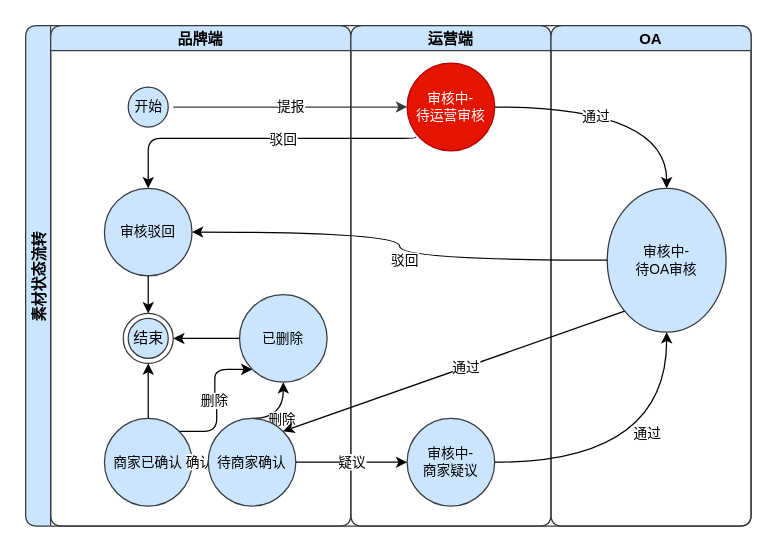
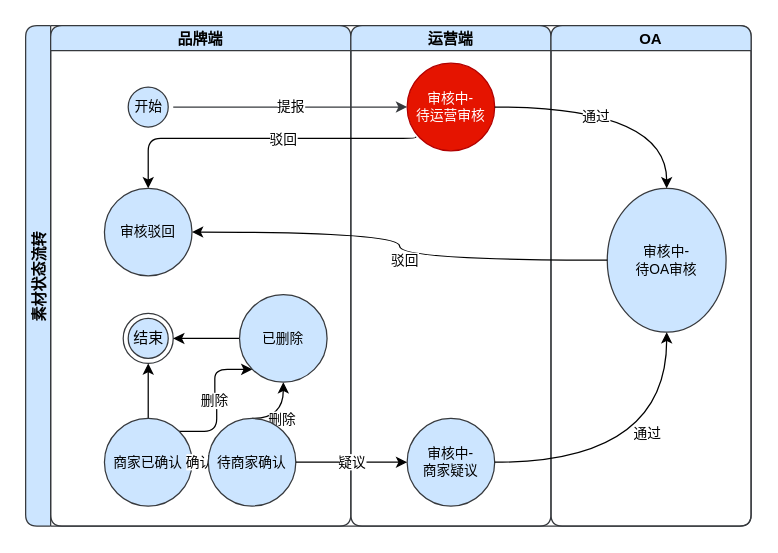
(148, 295) -> none
(457, 370) -> none
